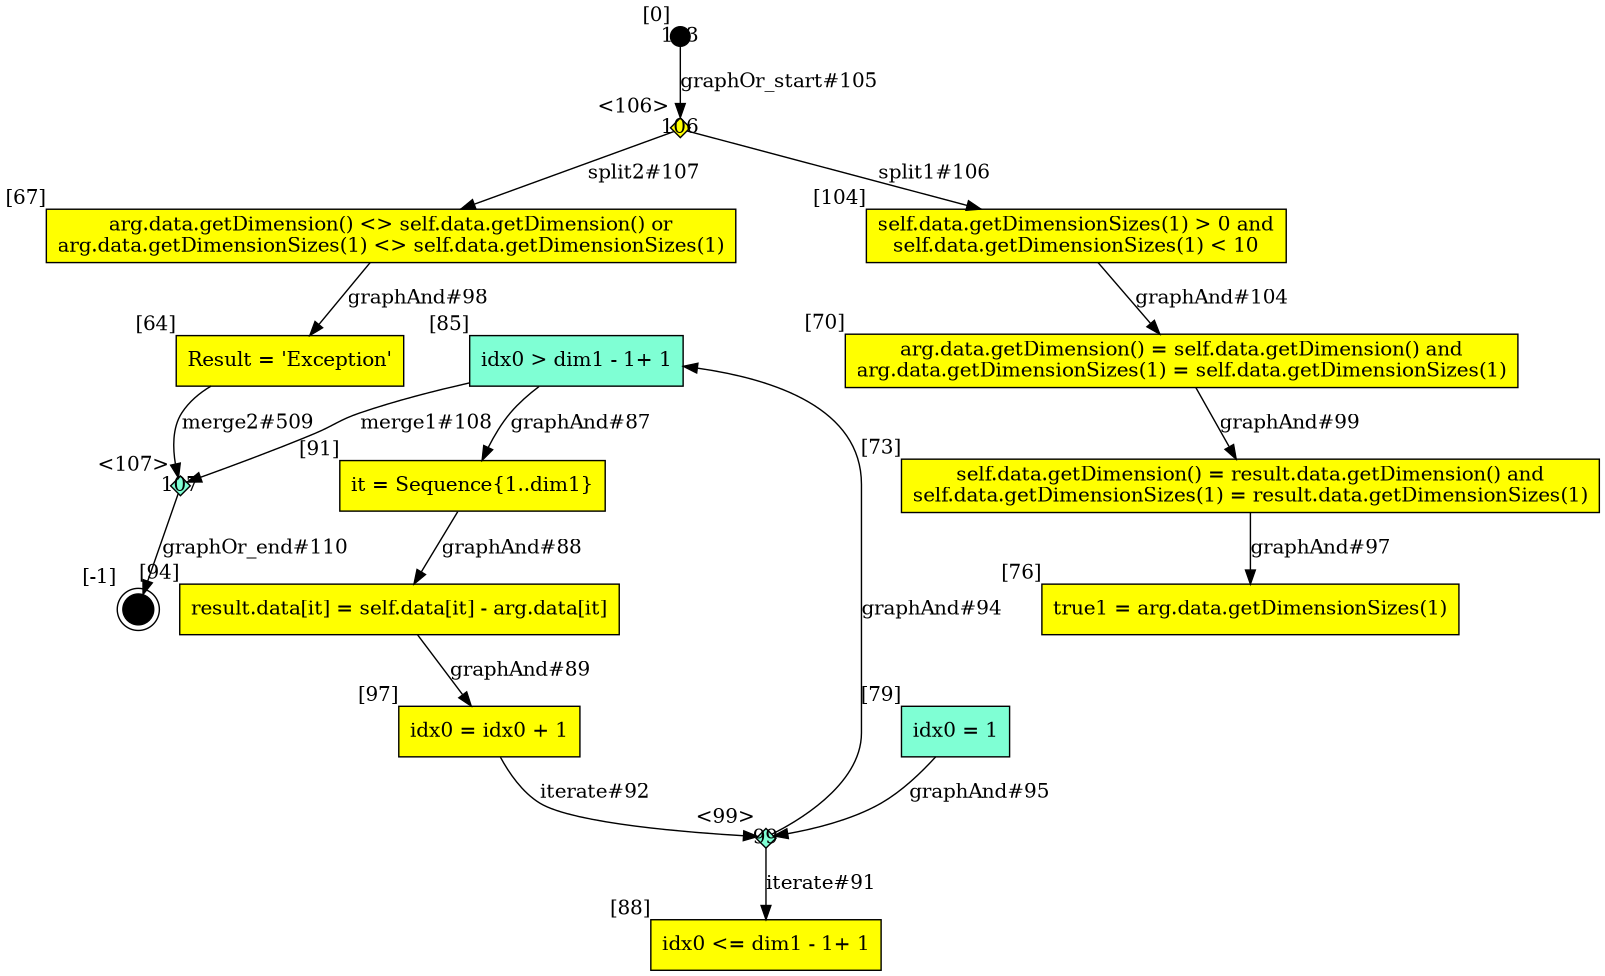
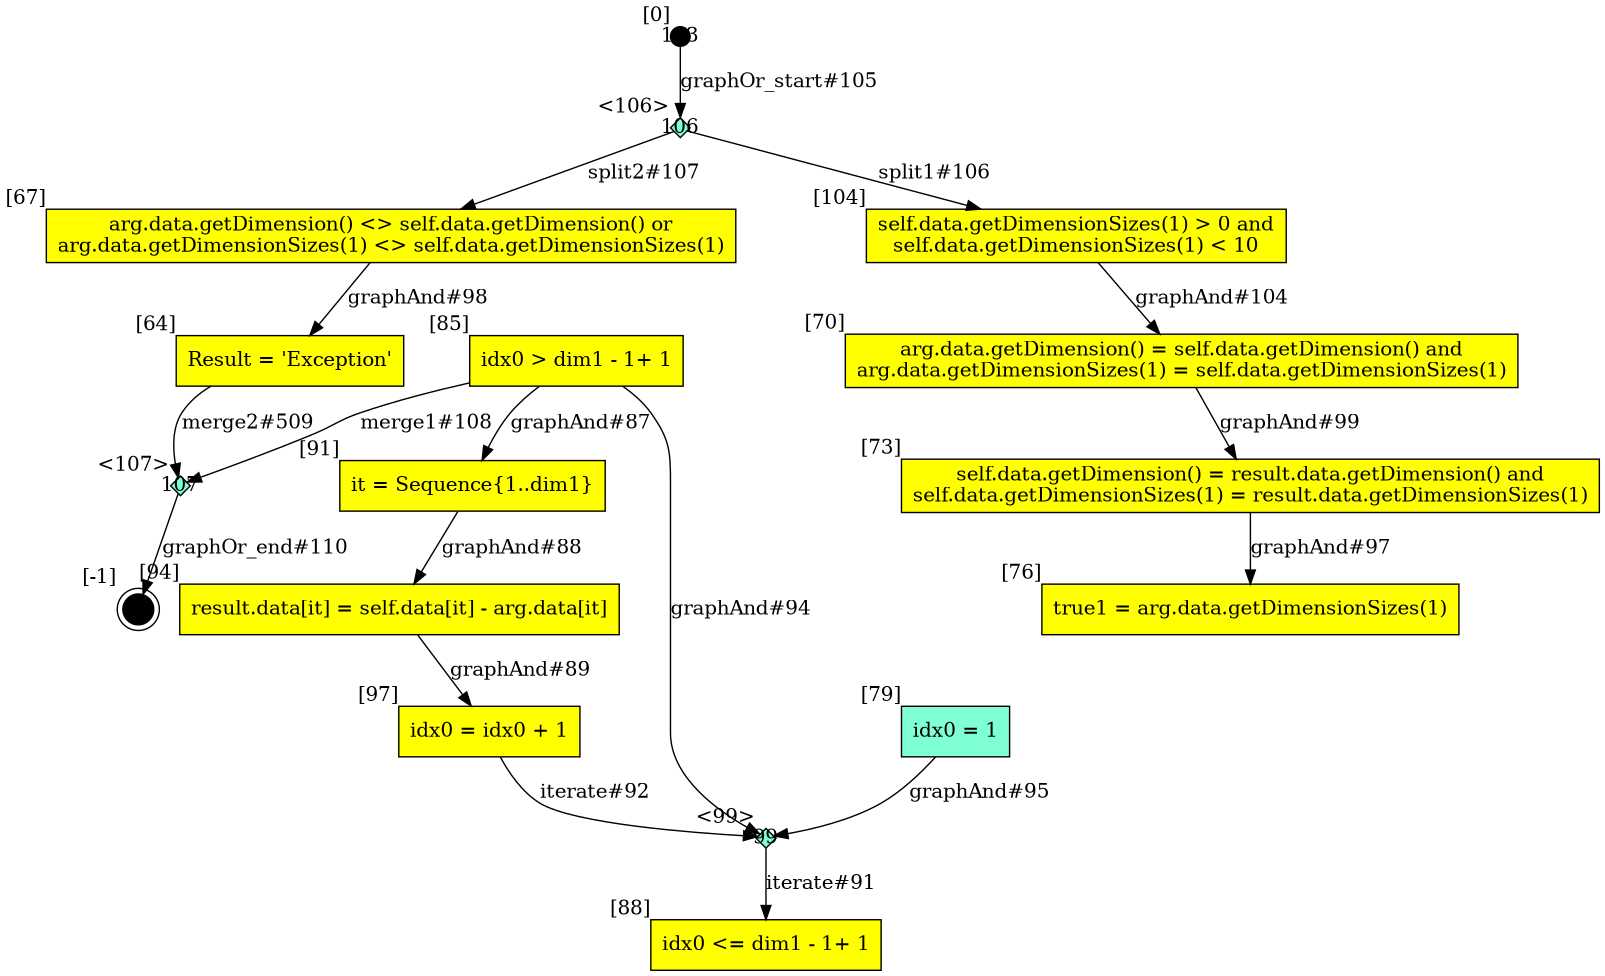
(680, 128) -> (680, 128)
(576, 361) -> (576, 361)
(861, 570) -> (670, 615)
